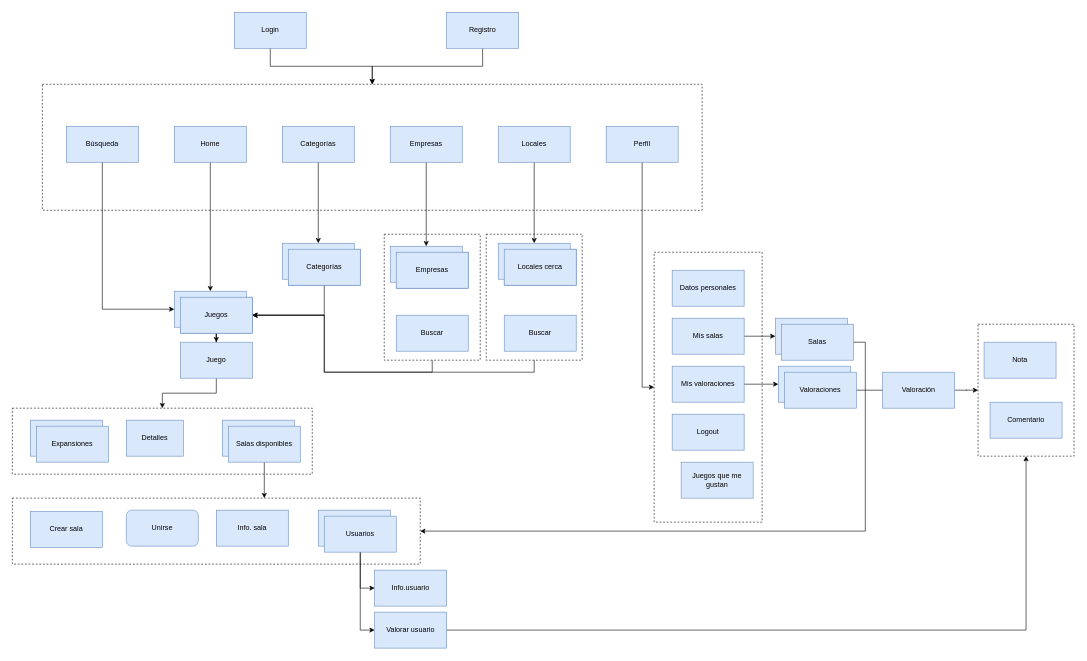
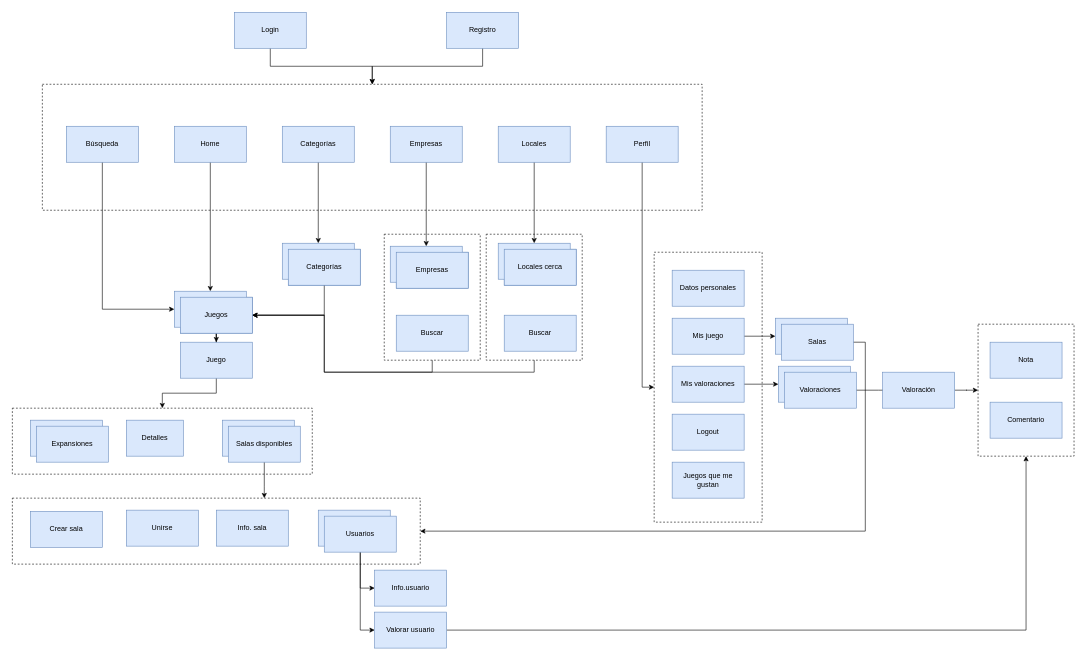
(708, 336) -> (708, 336)
(1020, 360) -> (1026, 360)
(717, 480) -> (708, 480)
(162, 528) -> (162, 528)
